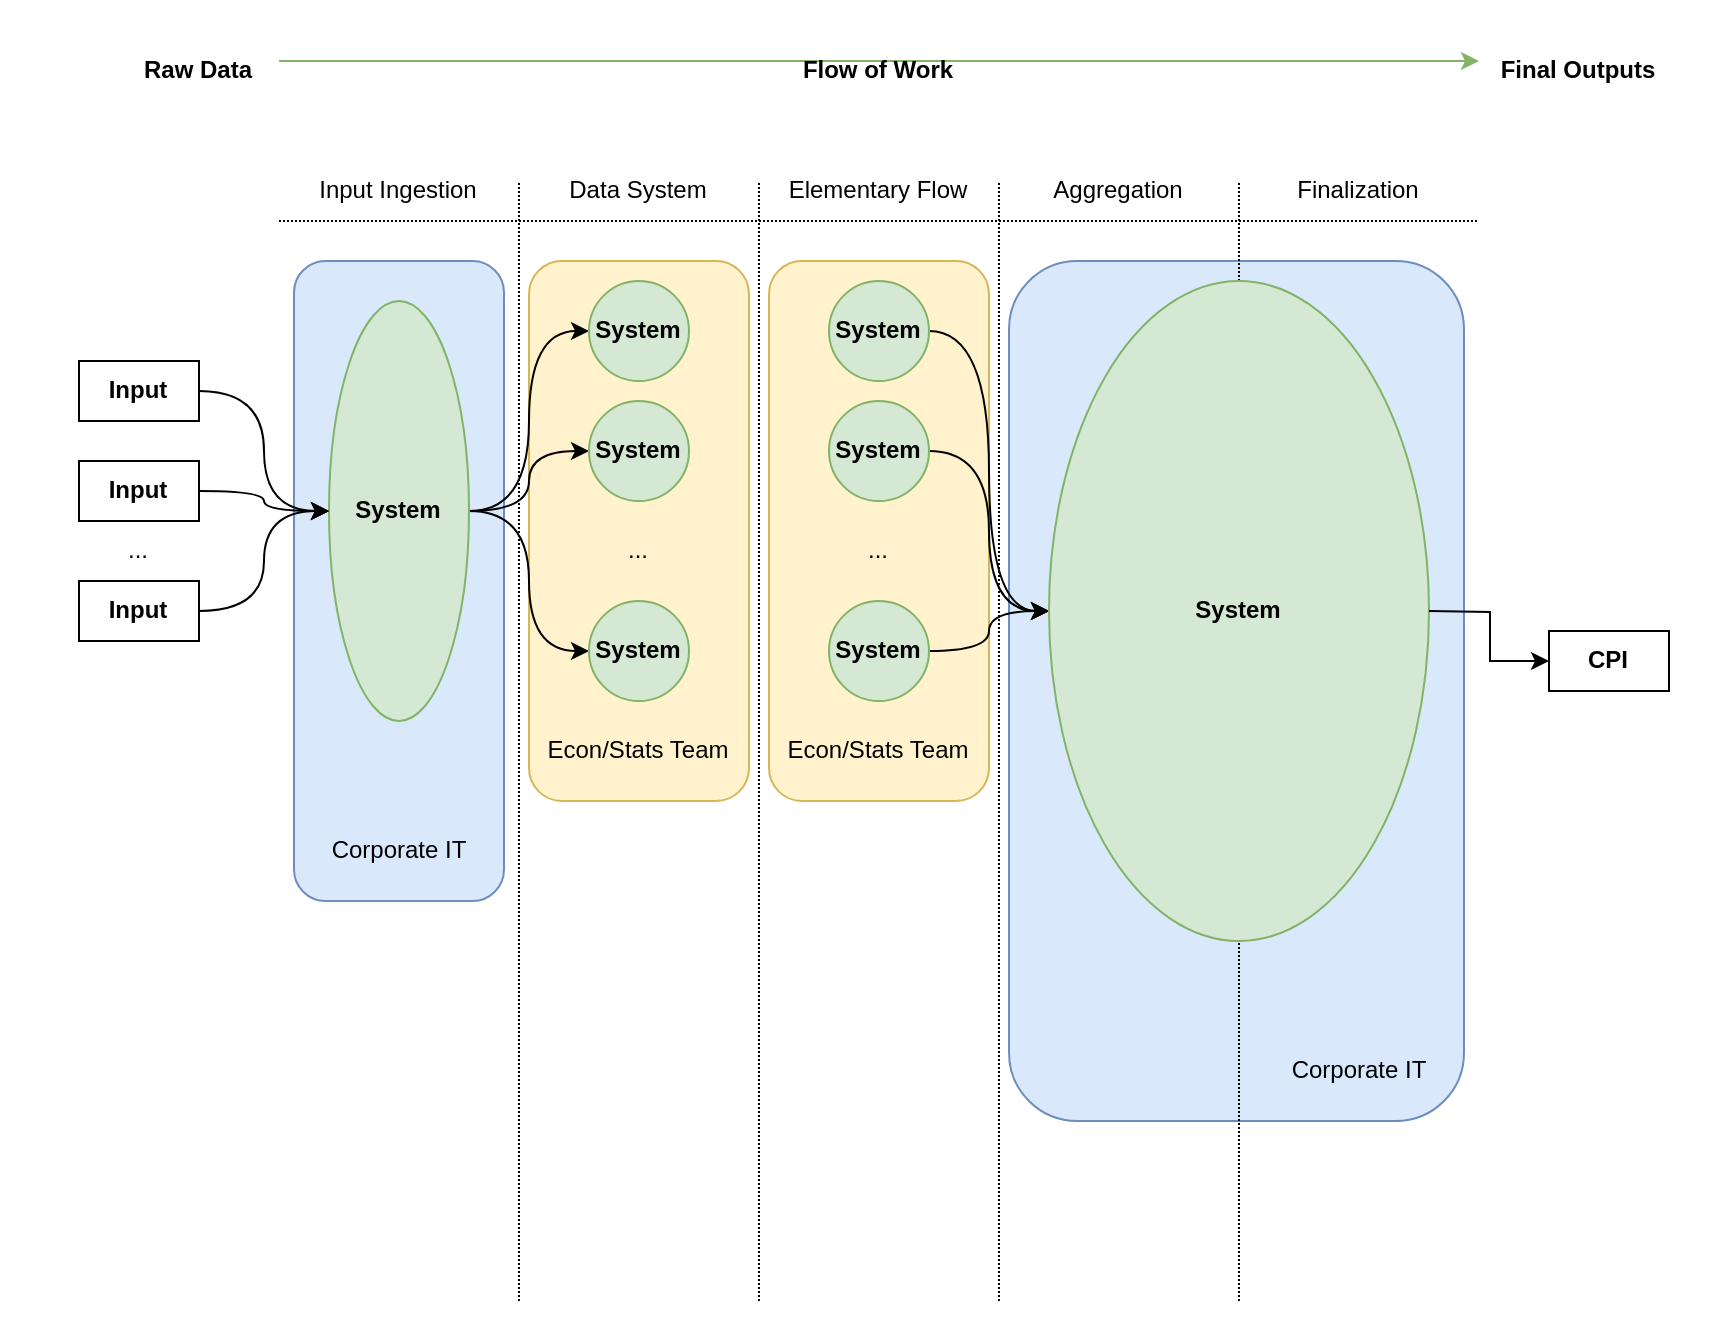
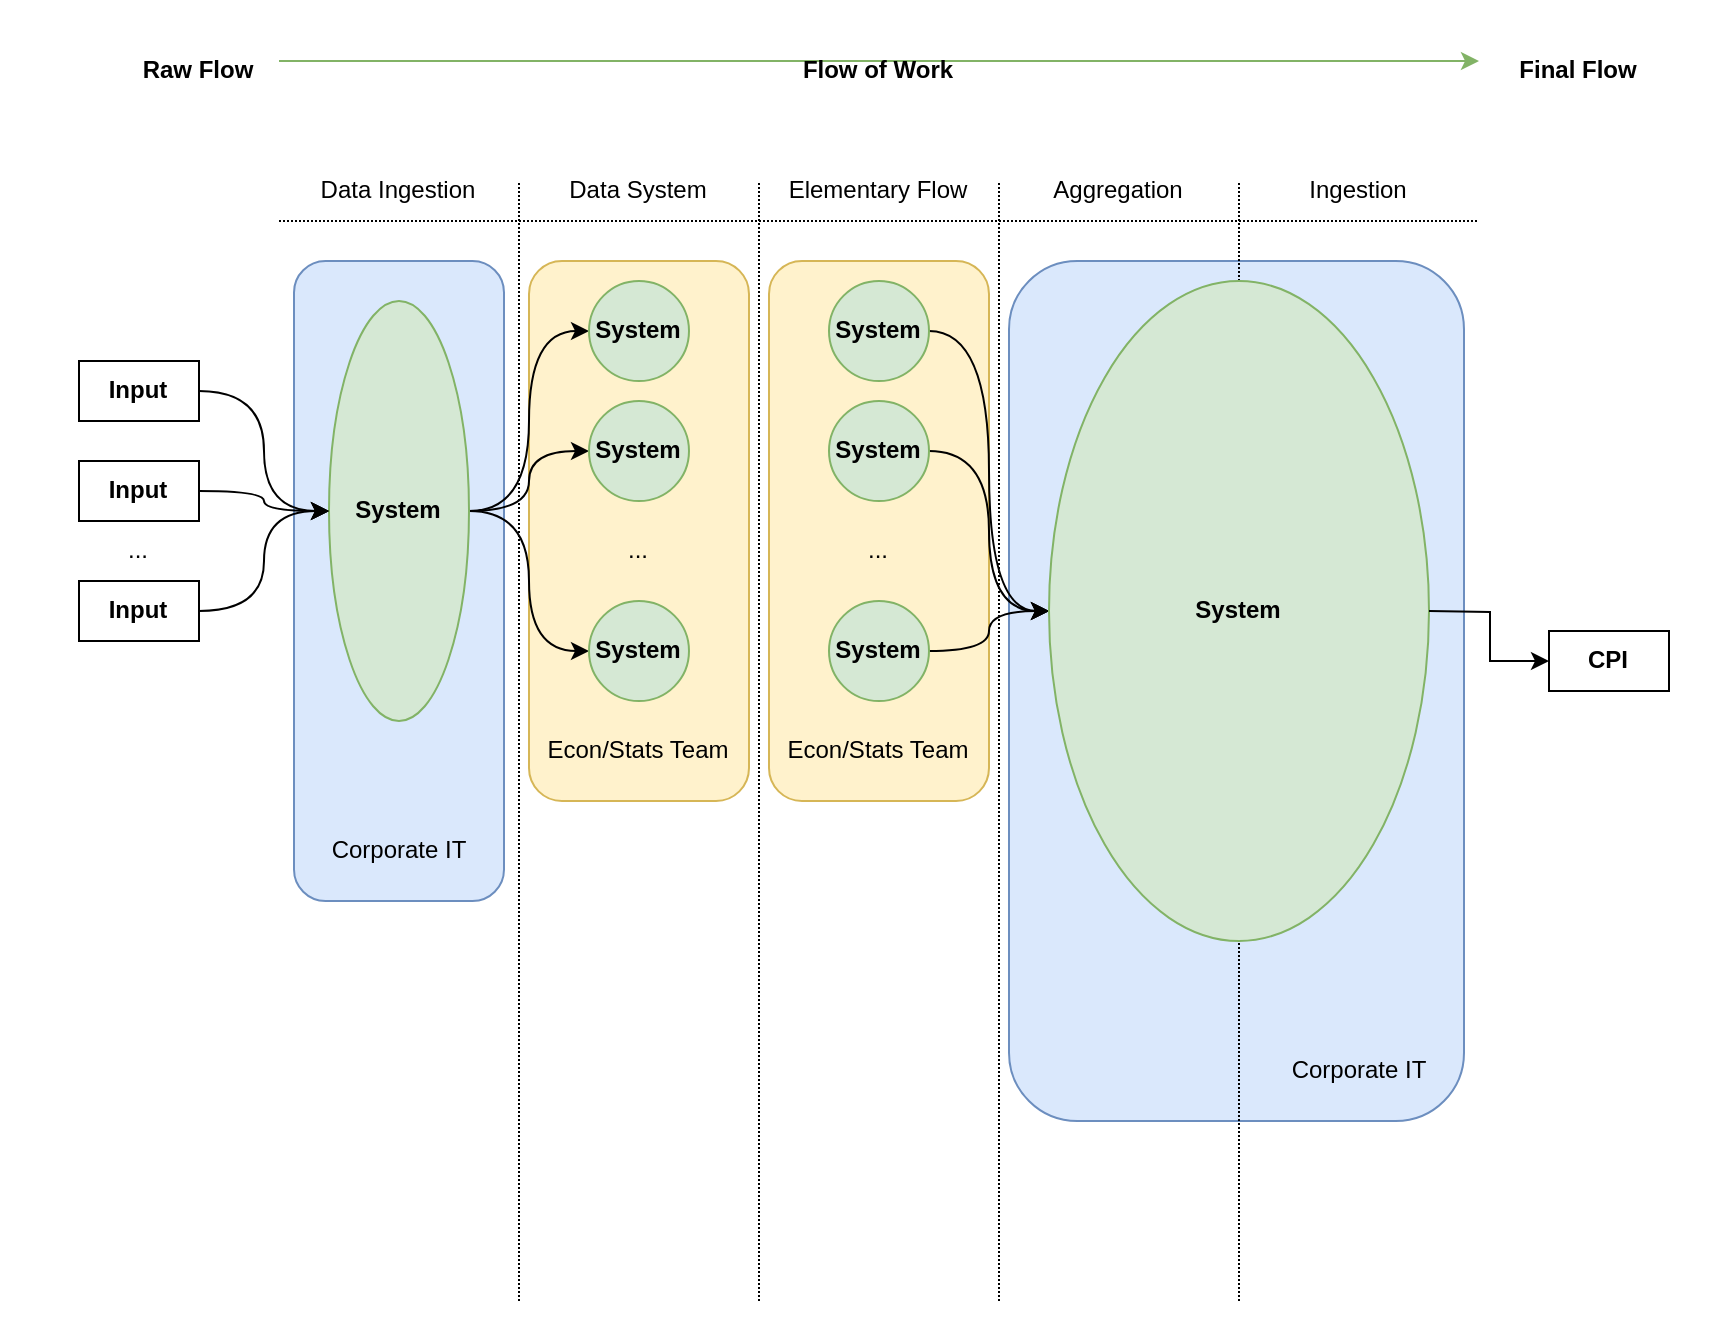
(199, 71) -> (199, 71)
(1579, 71) -> (1579, 71)
(399, 191) -> (399, 191)
(1359, 191) -> (1359, 191)
